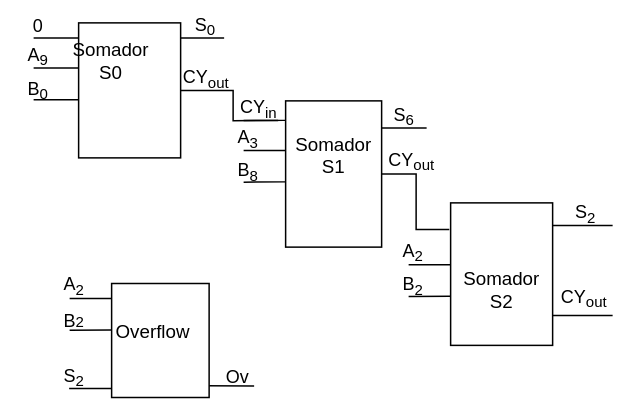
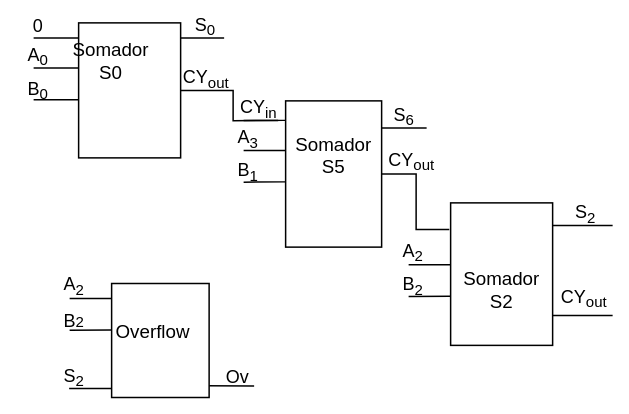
(38, 57) -> (38, 57)
(333, 155) -> (333, 155)
(248, 172) -> (248, 172)
